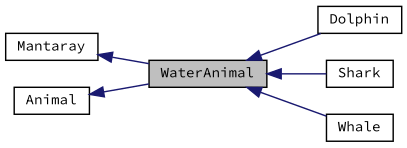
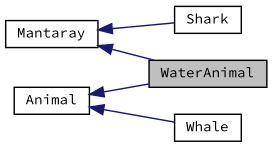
(360, 20) -> none
(304, 74) -> (143, 26)
(294, 104) -> (139, 116)
